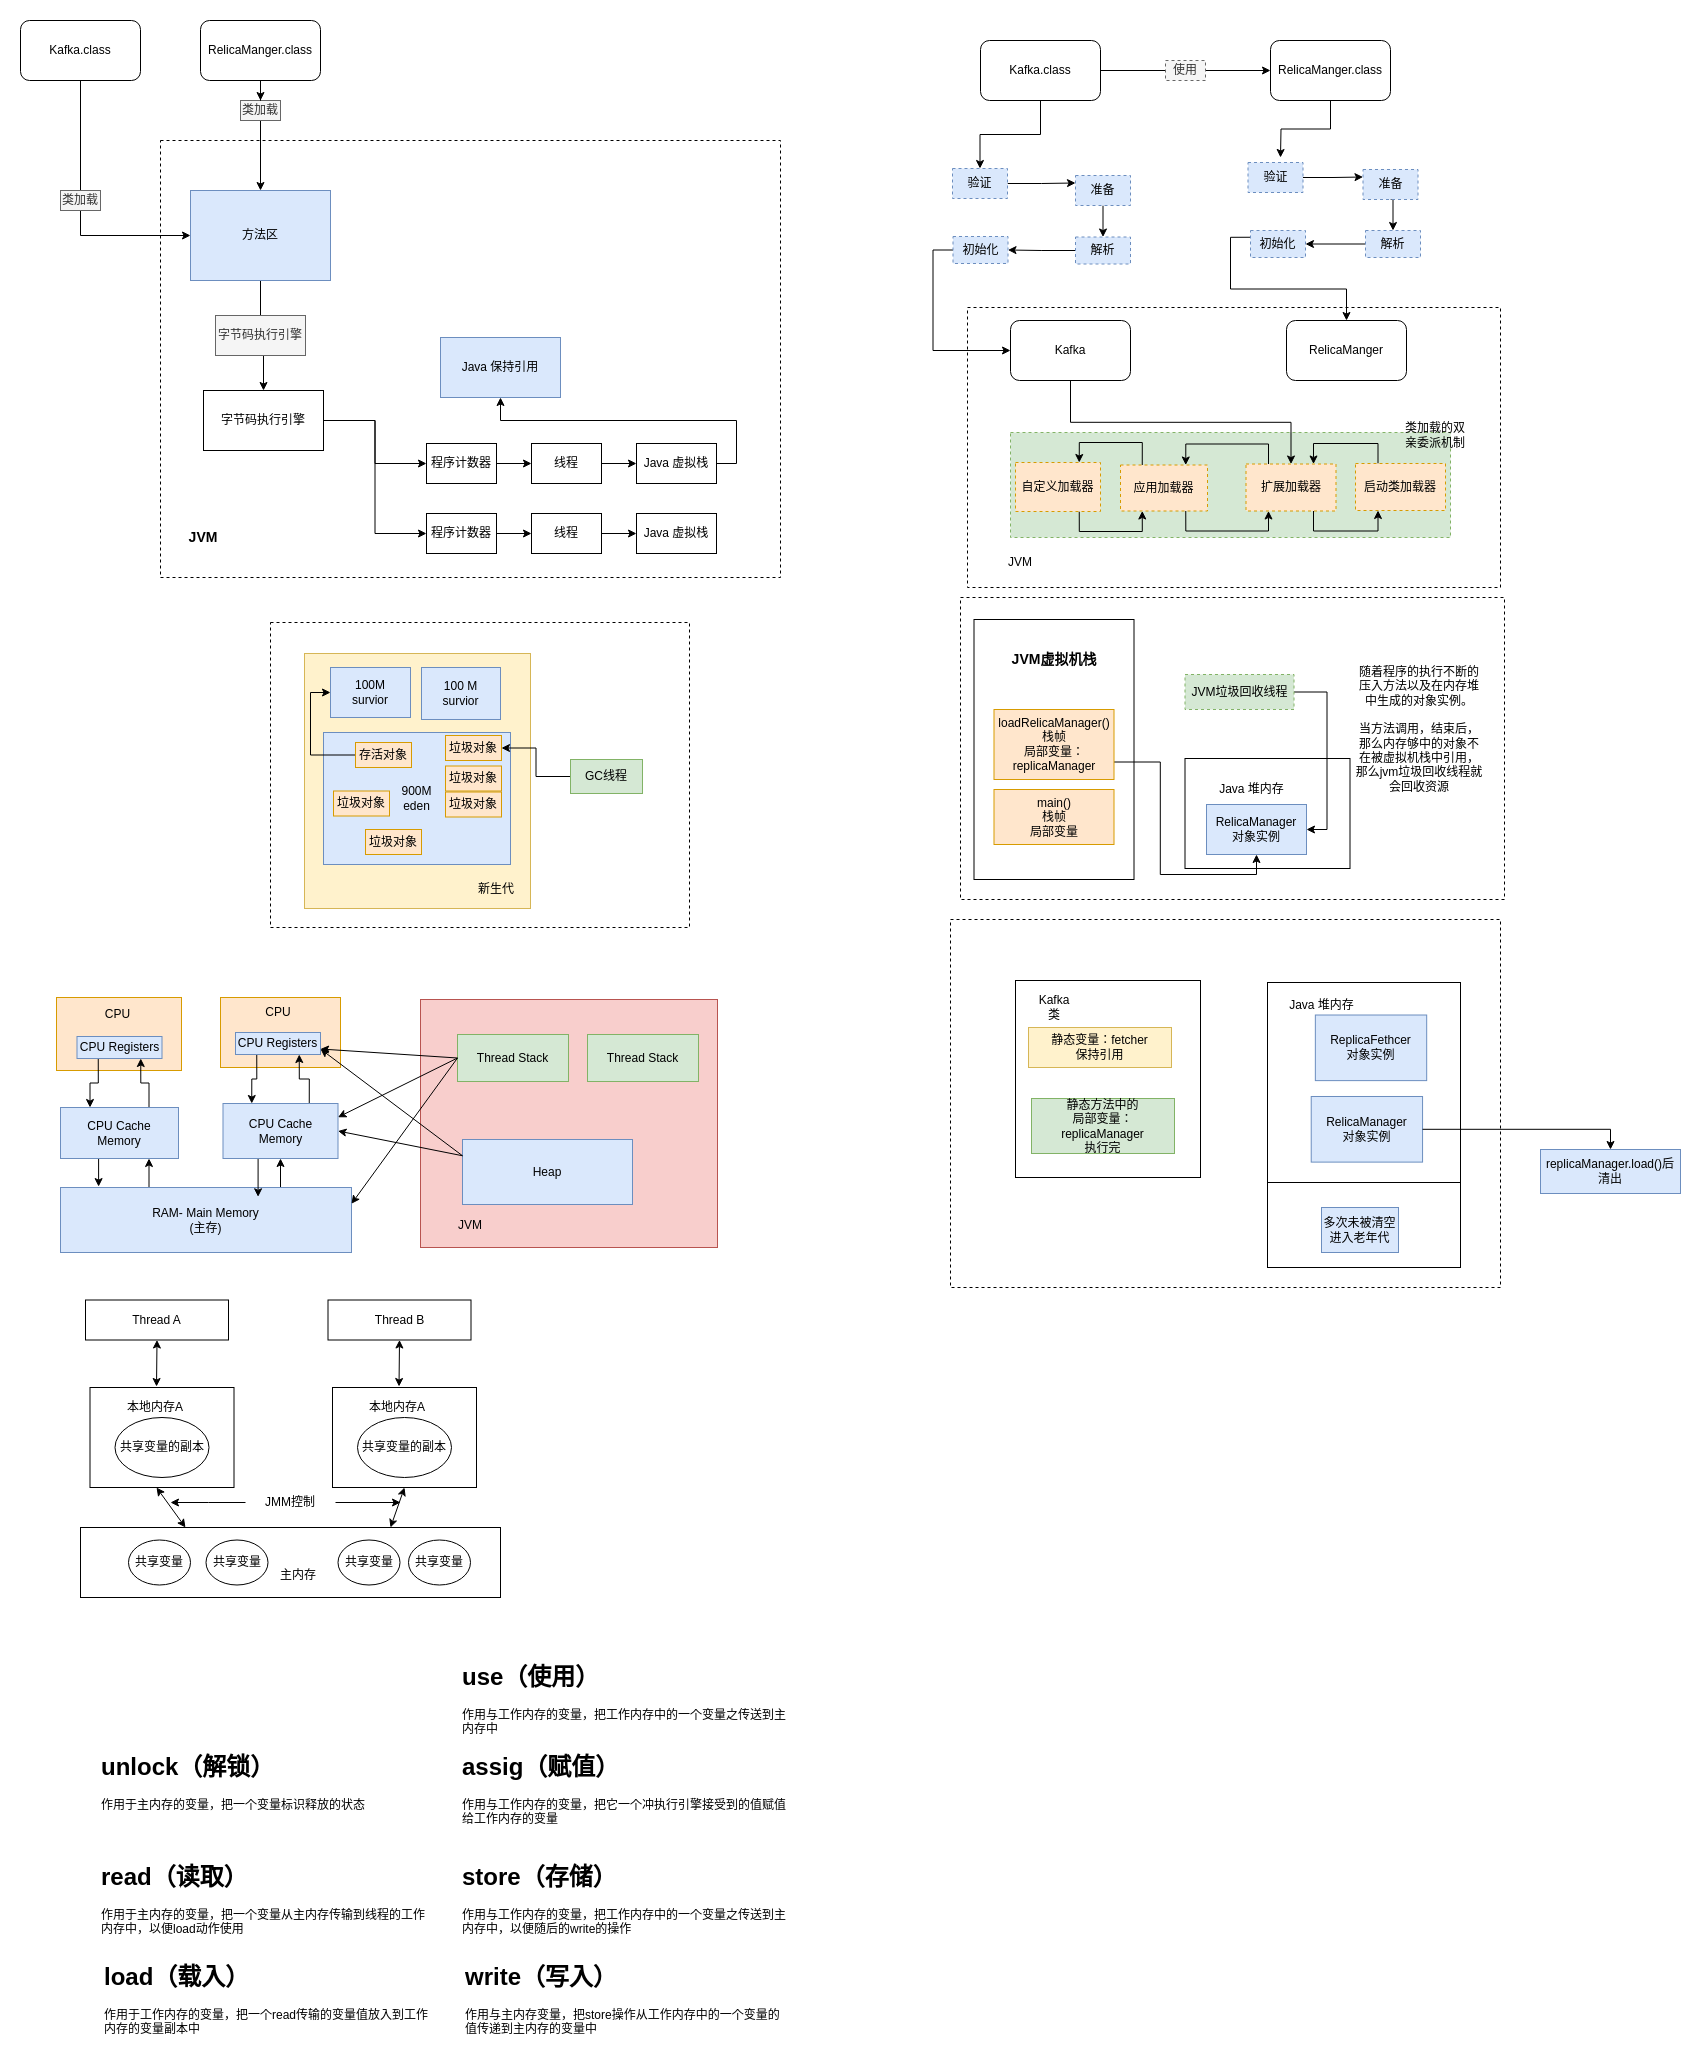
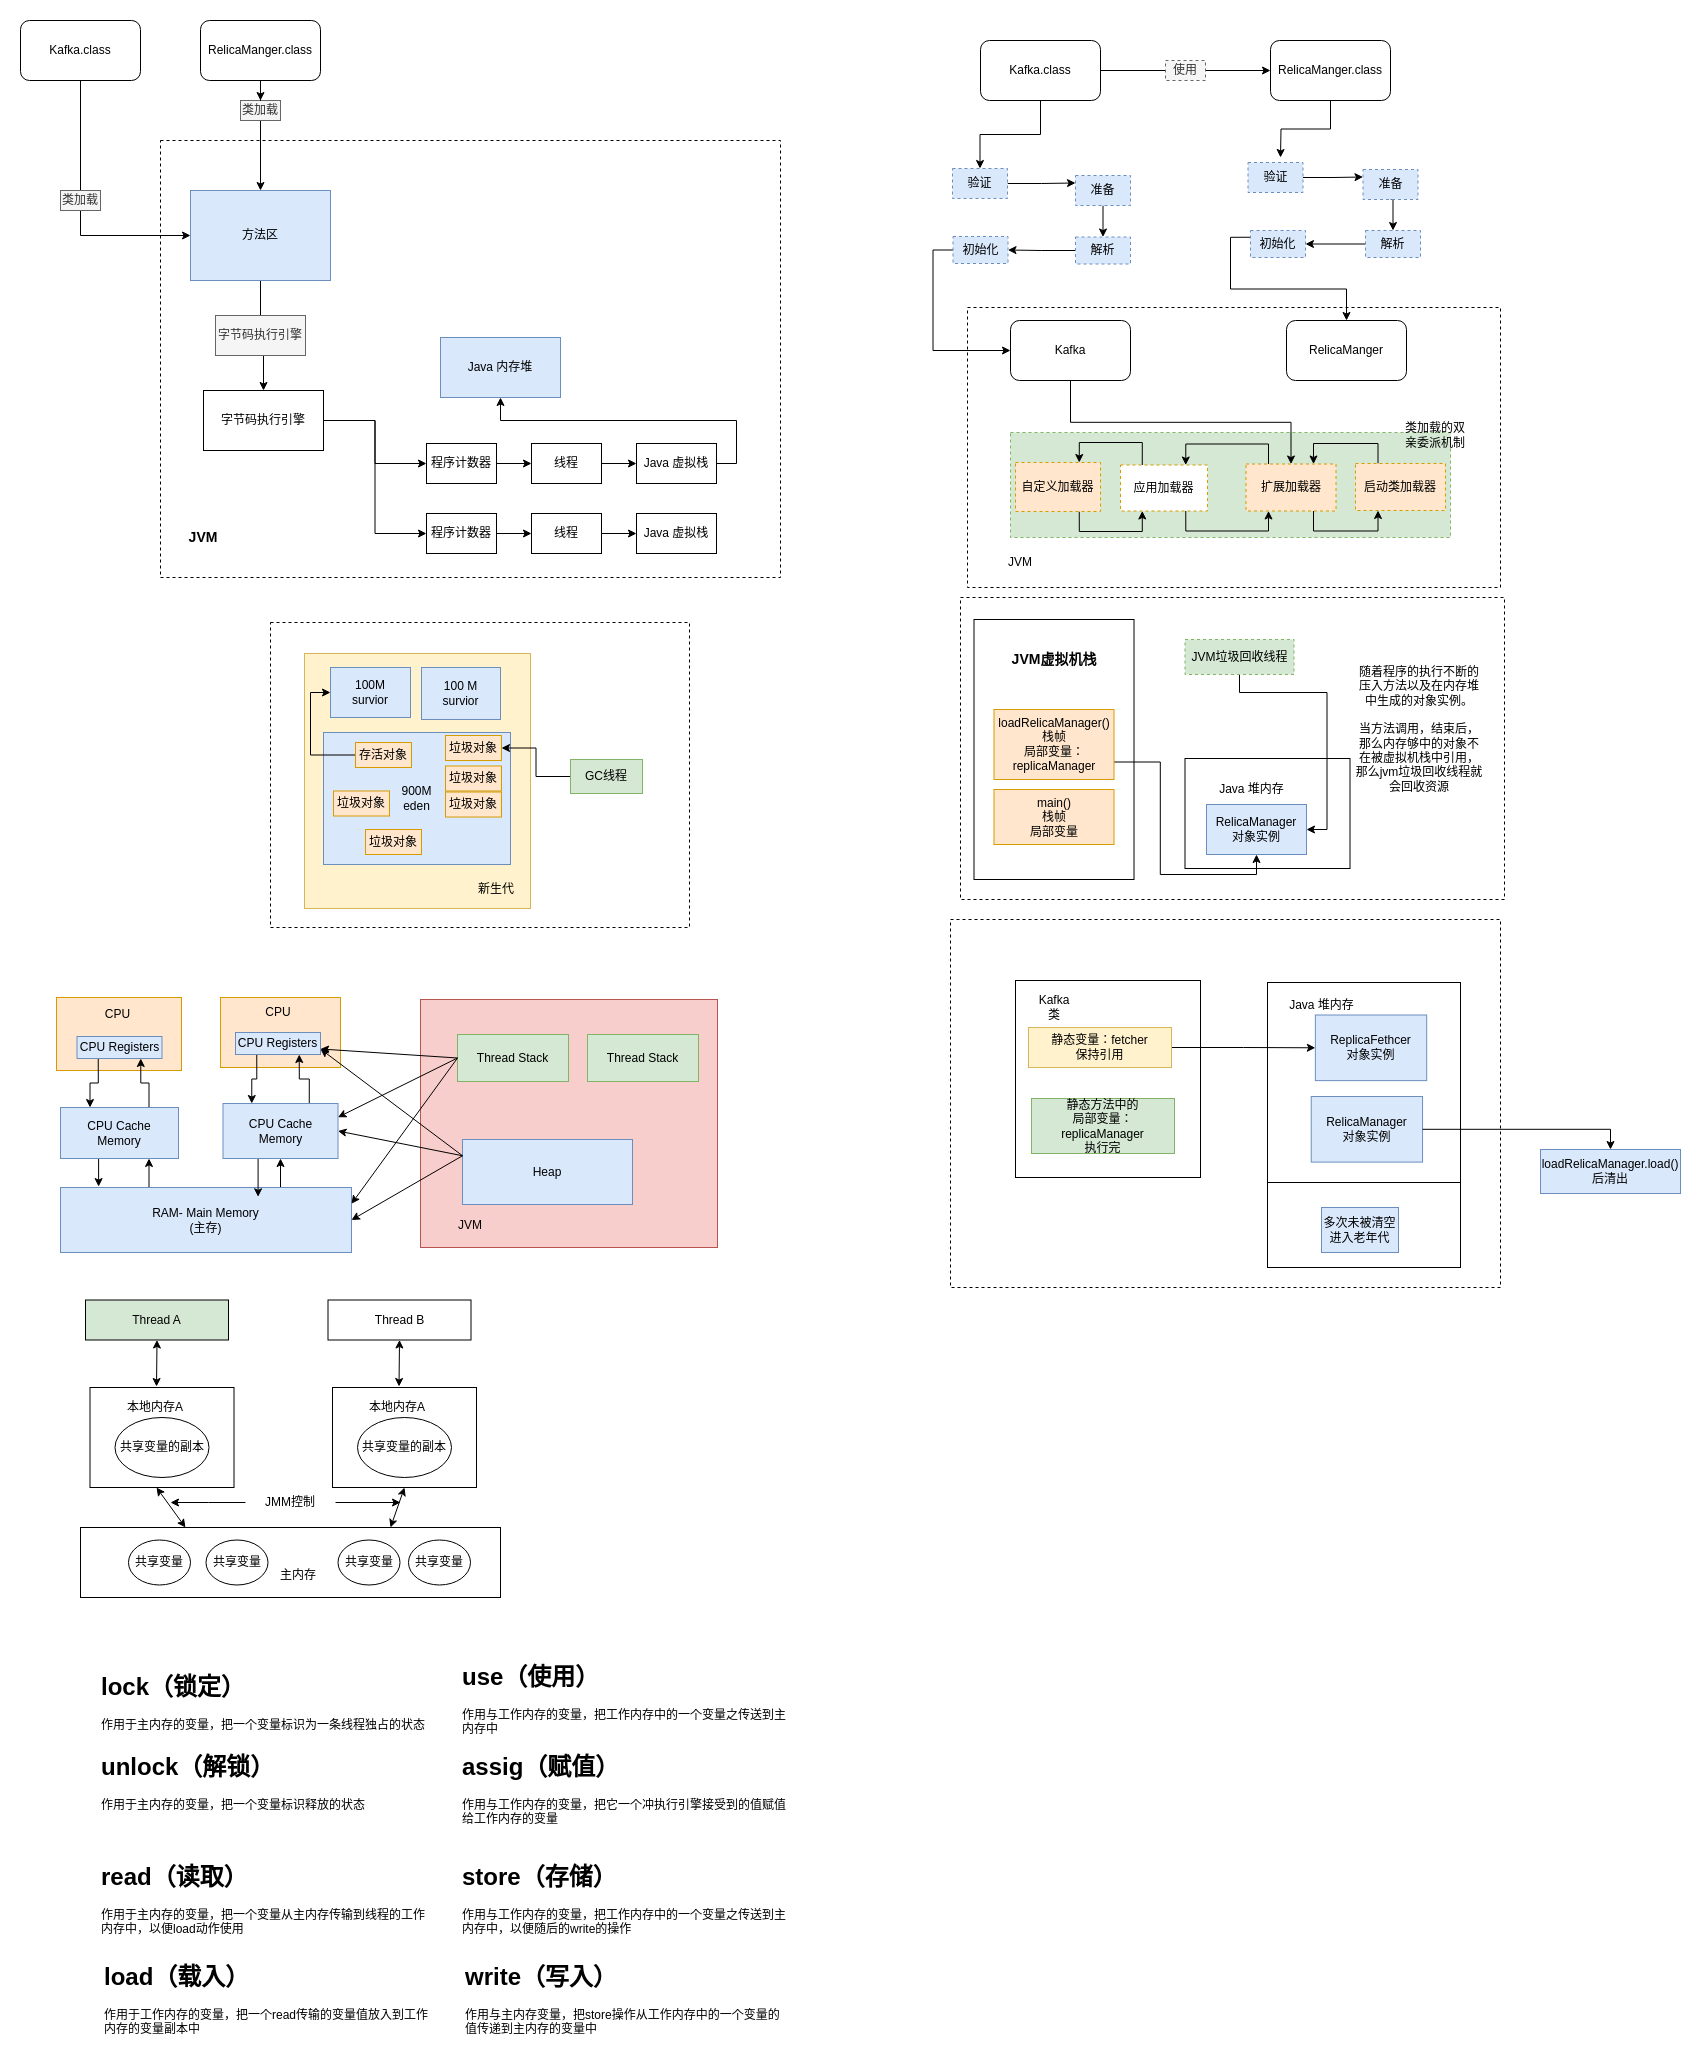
(501, 368) -> (501, 368)
(1164, 488) -> (1164, 488)
(1240, 692) -> (1240, 657)
none -> (1240, 1048)
(1611, 1172) -> (1611, 1172)
none -> (409, 1187)
(157, 1320) -> (157, 1320)
none -> (264, 1703)
